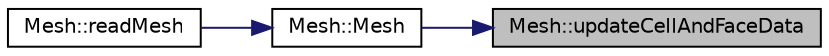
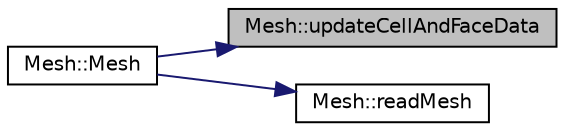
(226, 28) -> (216, 82)
